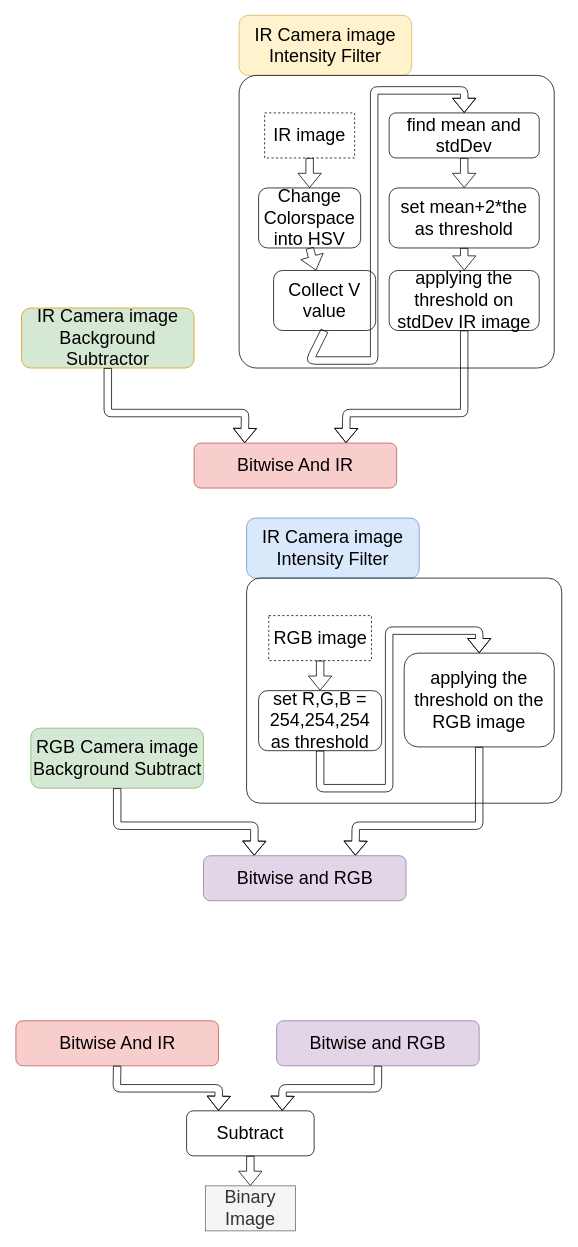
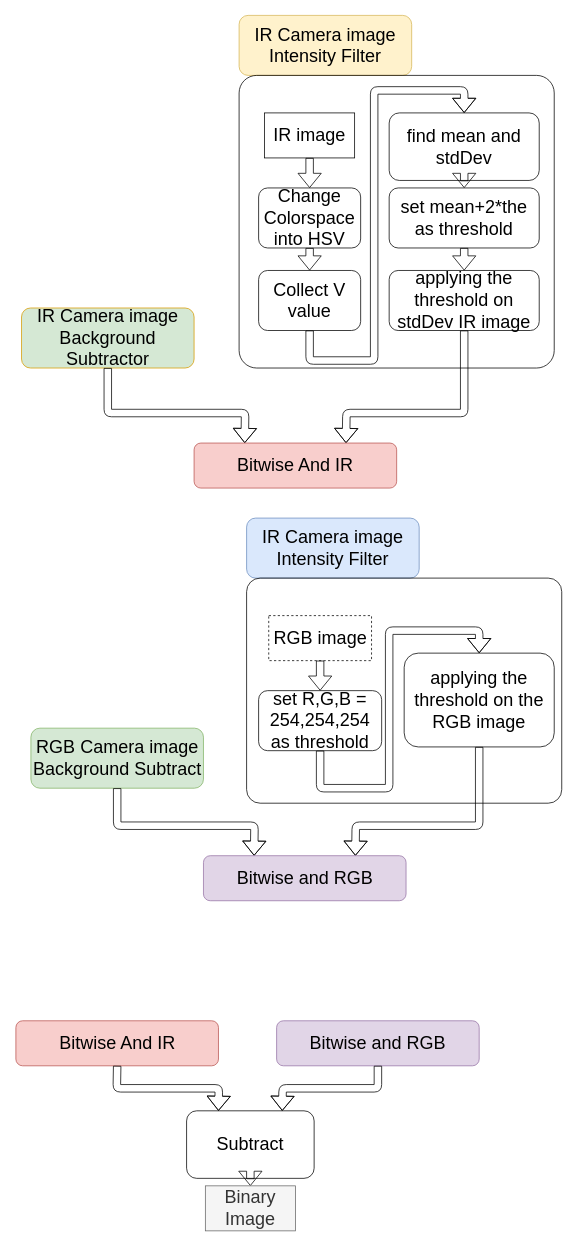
(309, 135) -> (309, 135)
(464, 135) -> (464, 147)
(324, 300) -> (309, 300)
(250, 1133) -> (250, 1144)
